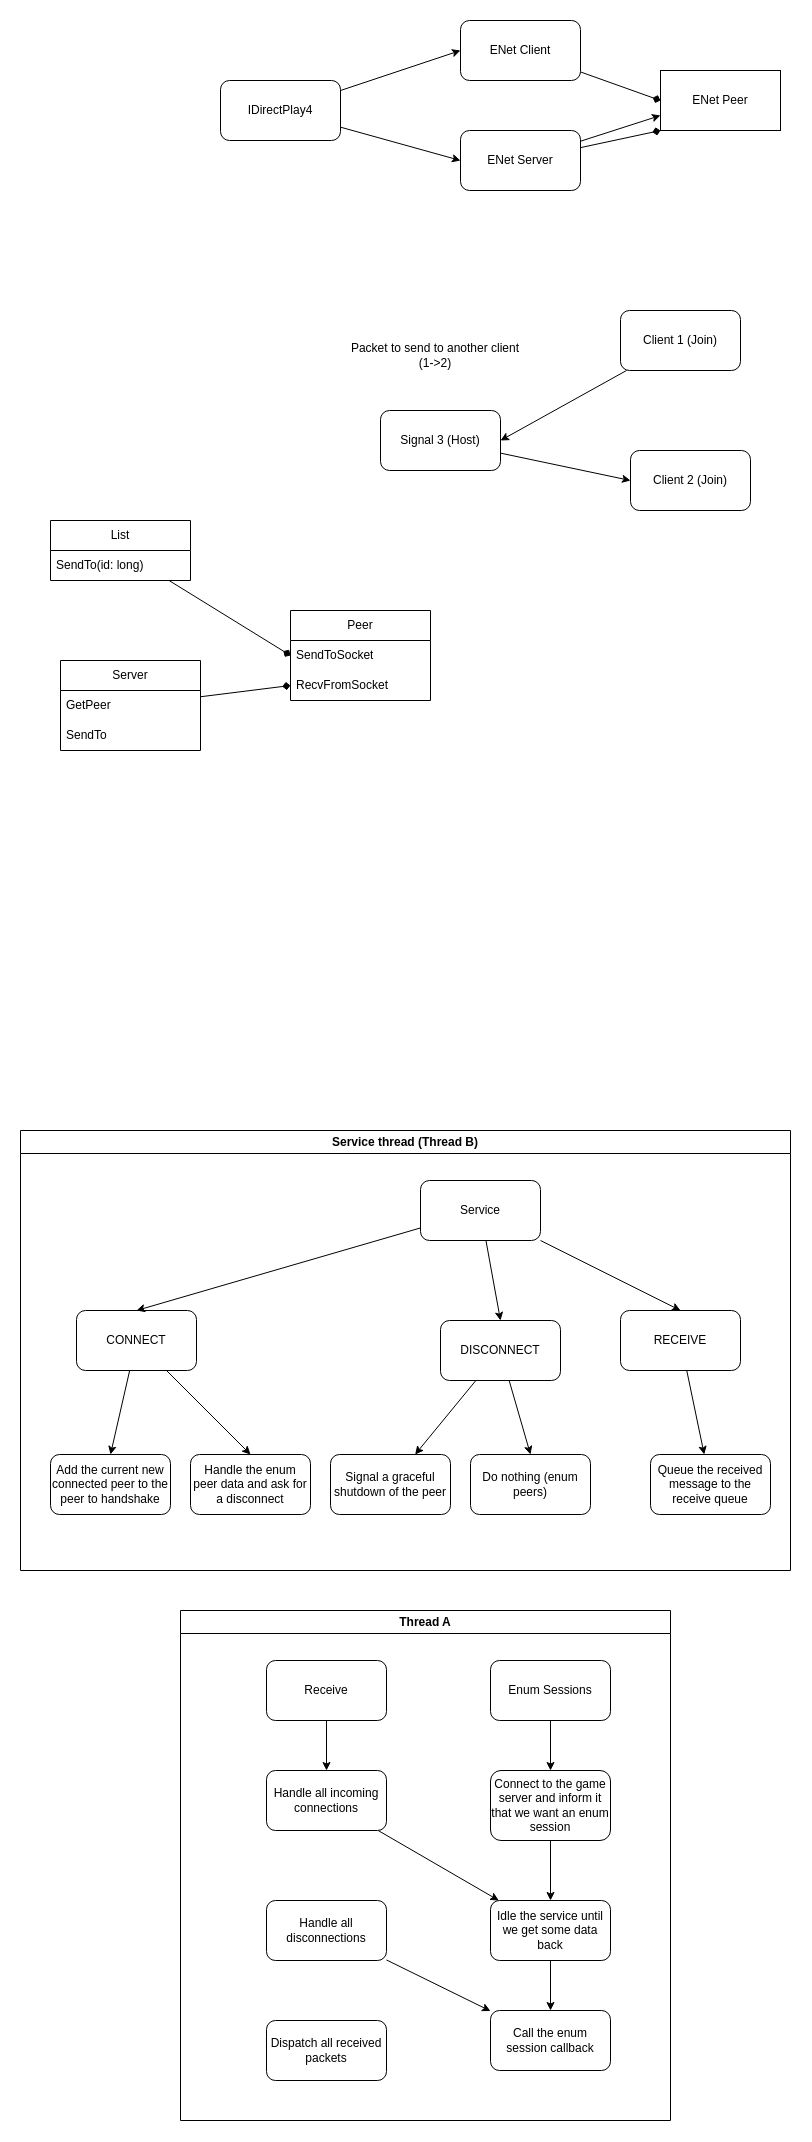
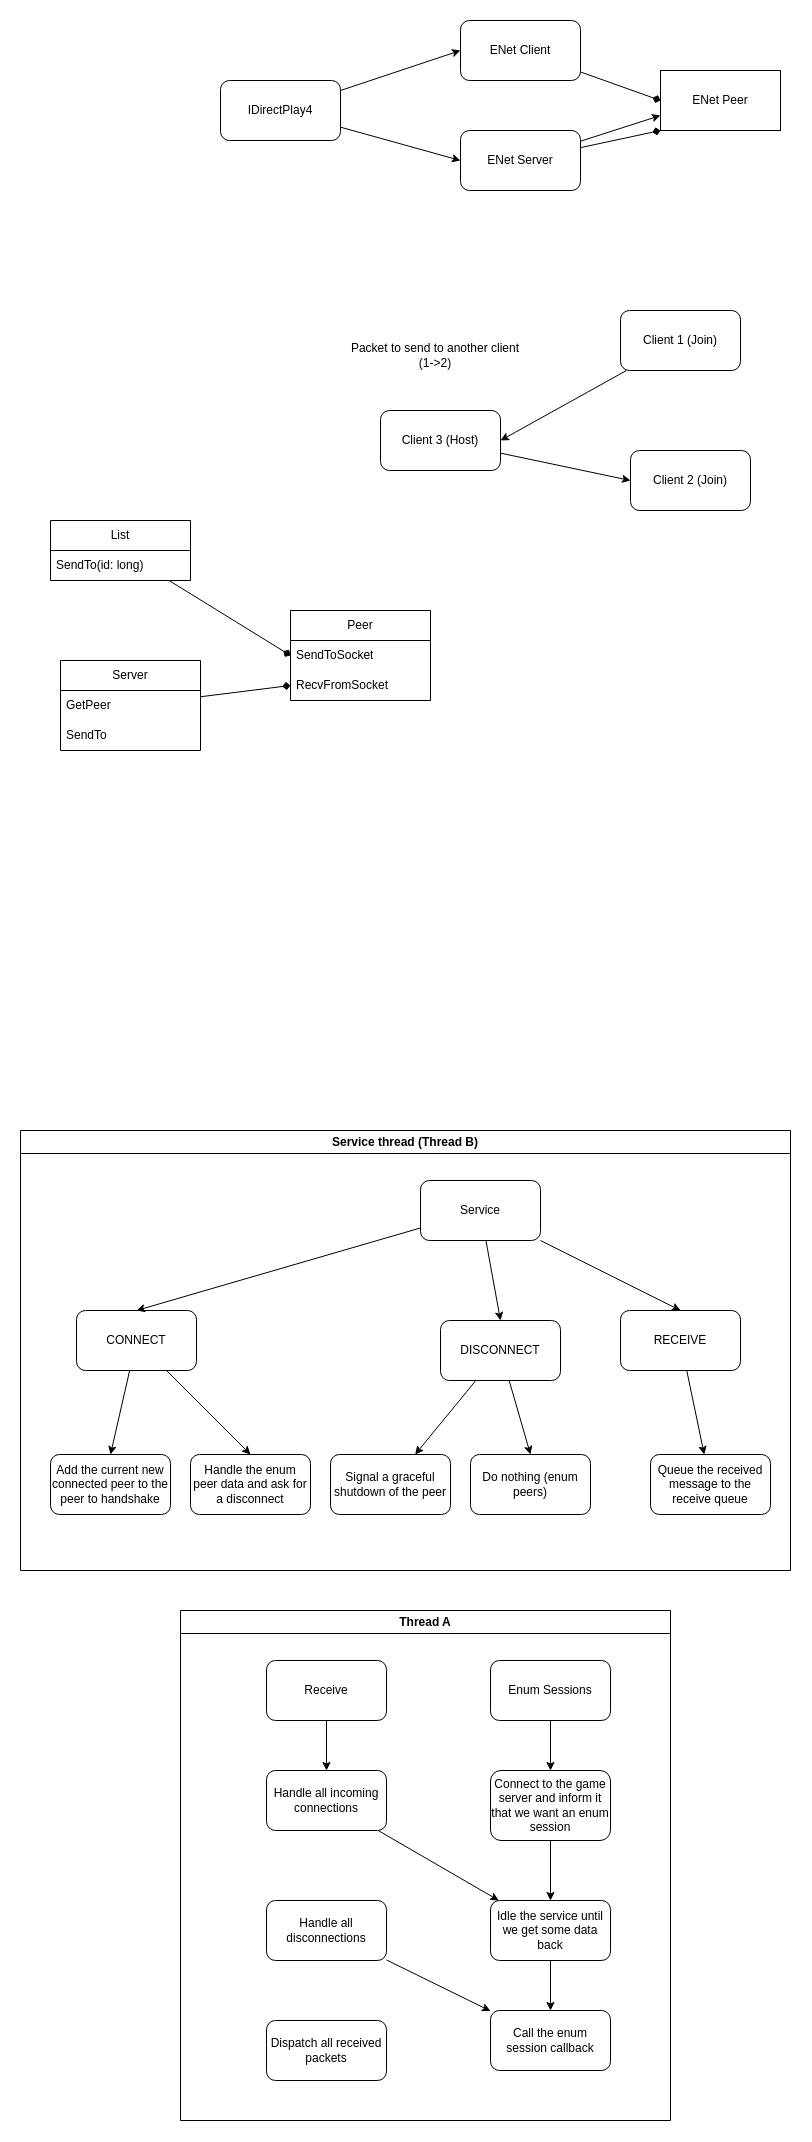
(441, 441) -> (441, 441)
